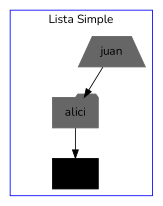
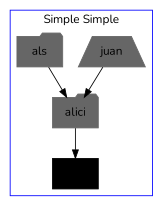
(81, 20) -> (81, 20)
none -> (40, 52)
